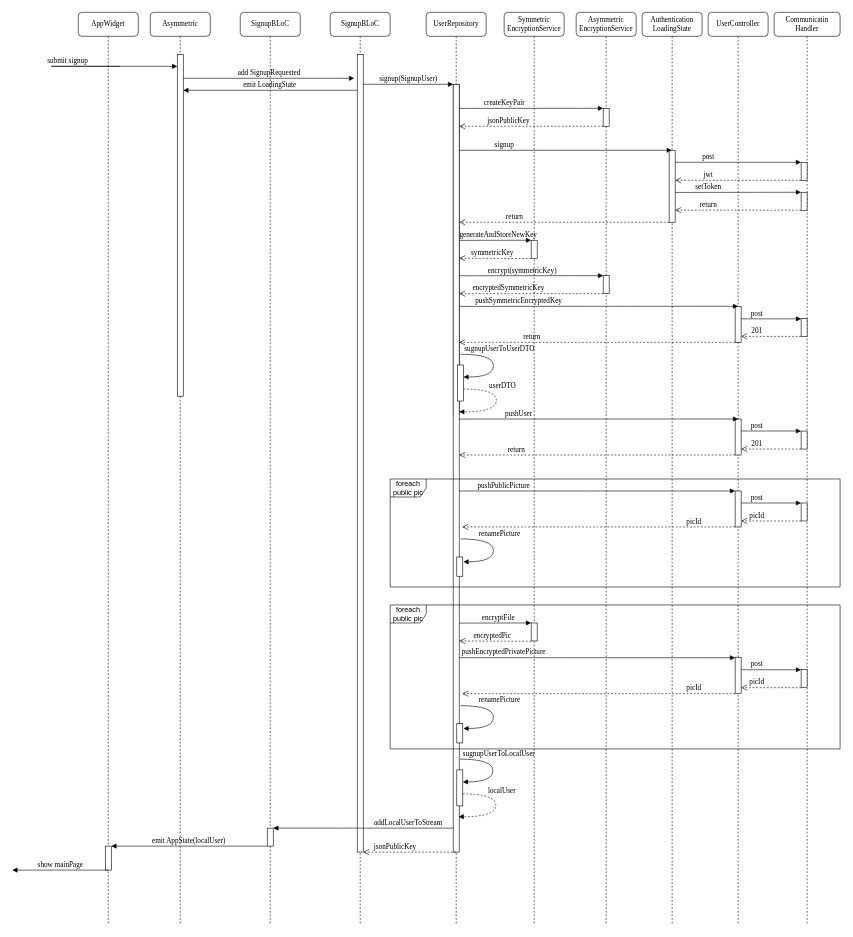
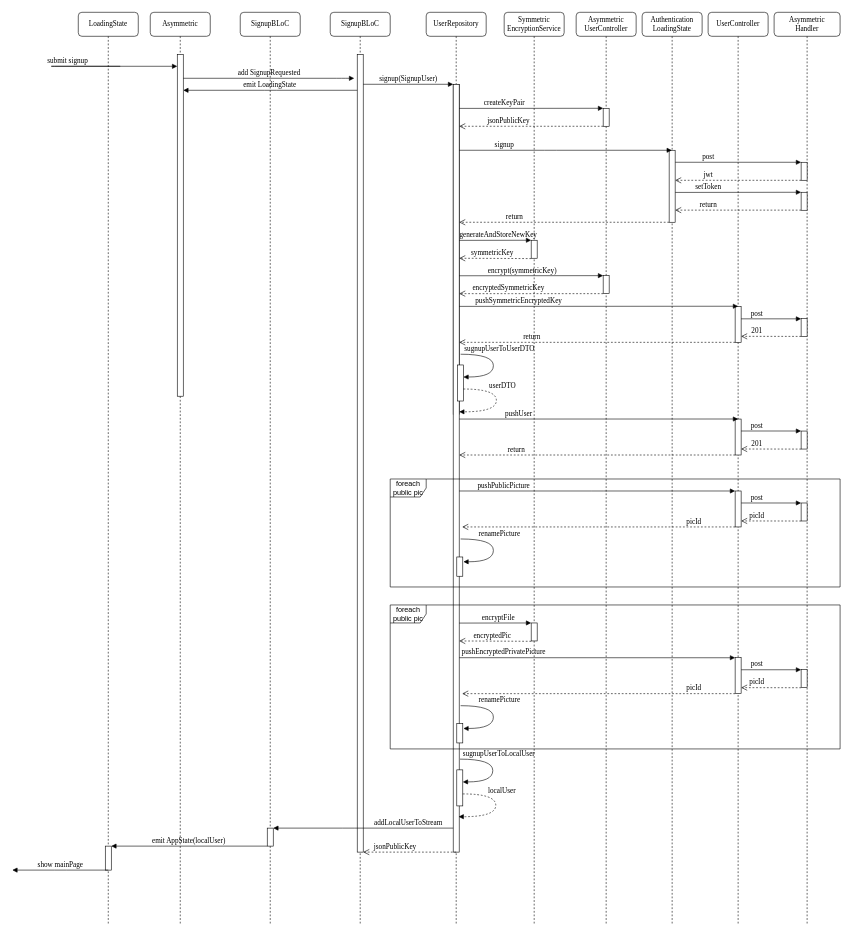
(108, 24) -> (108, 24)
(606, 24) -> (606, 24)
(807, 24) -> (807, 24)
